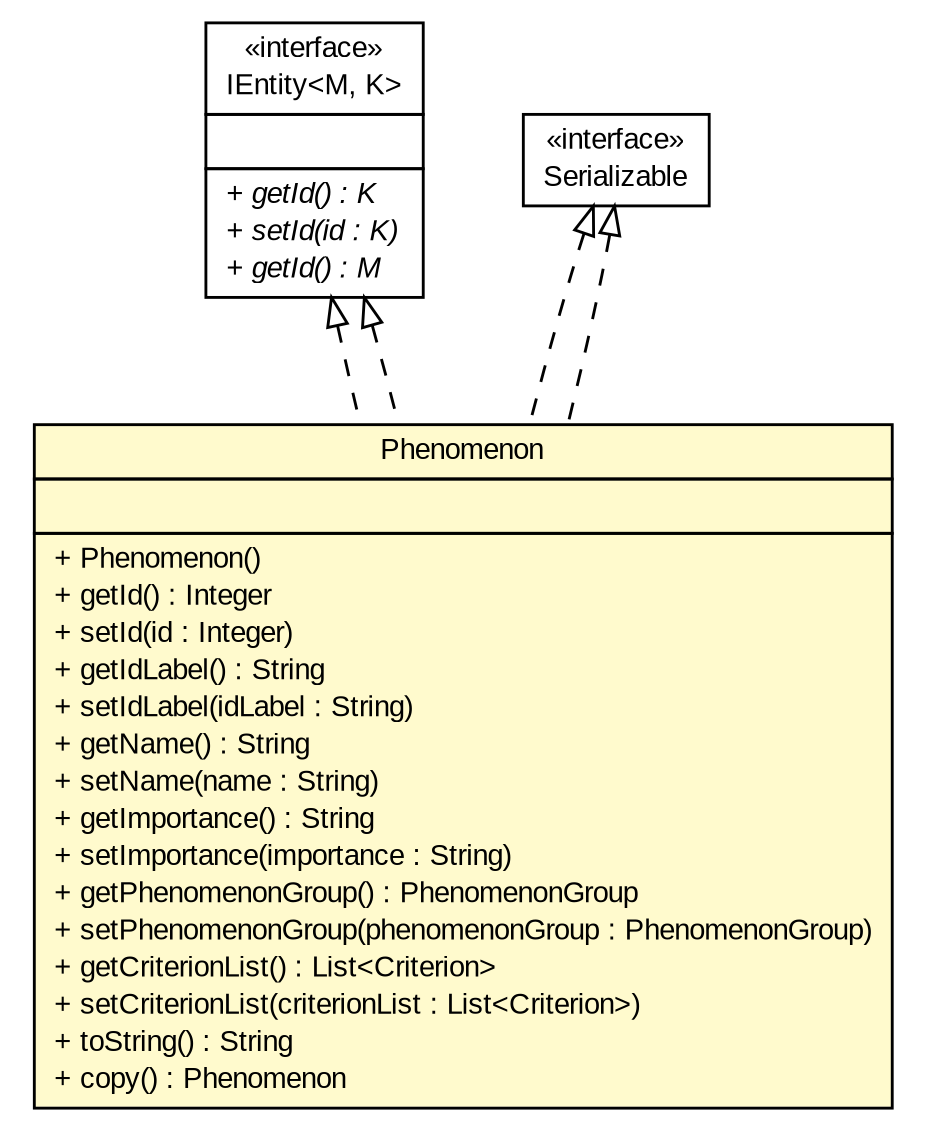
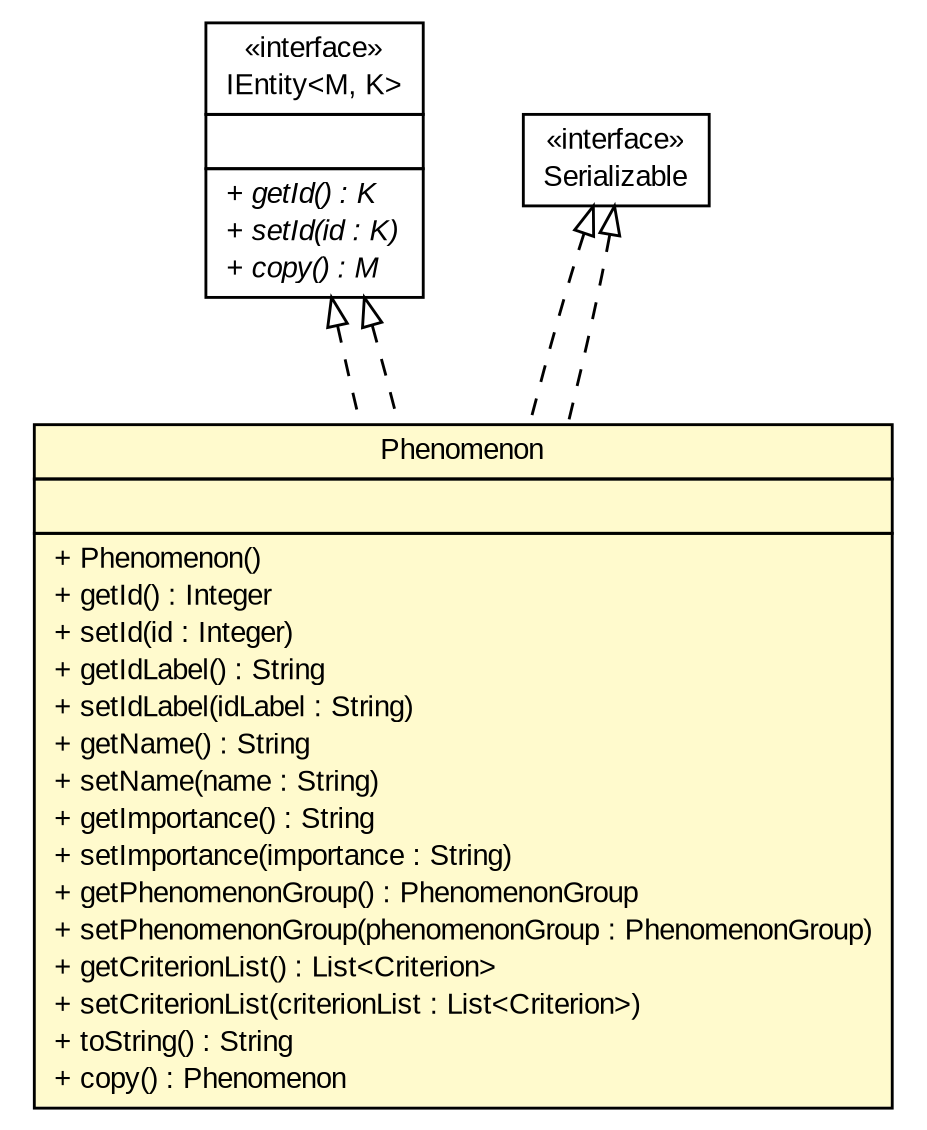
(305, 269) -> (303, 269)
